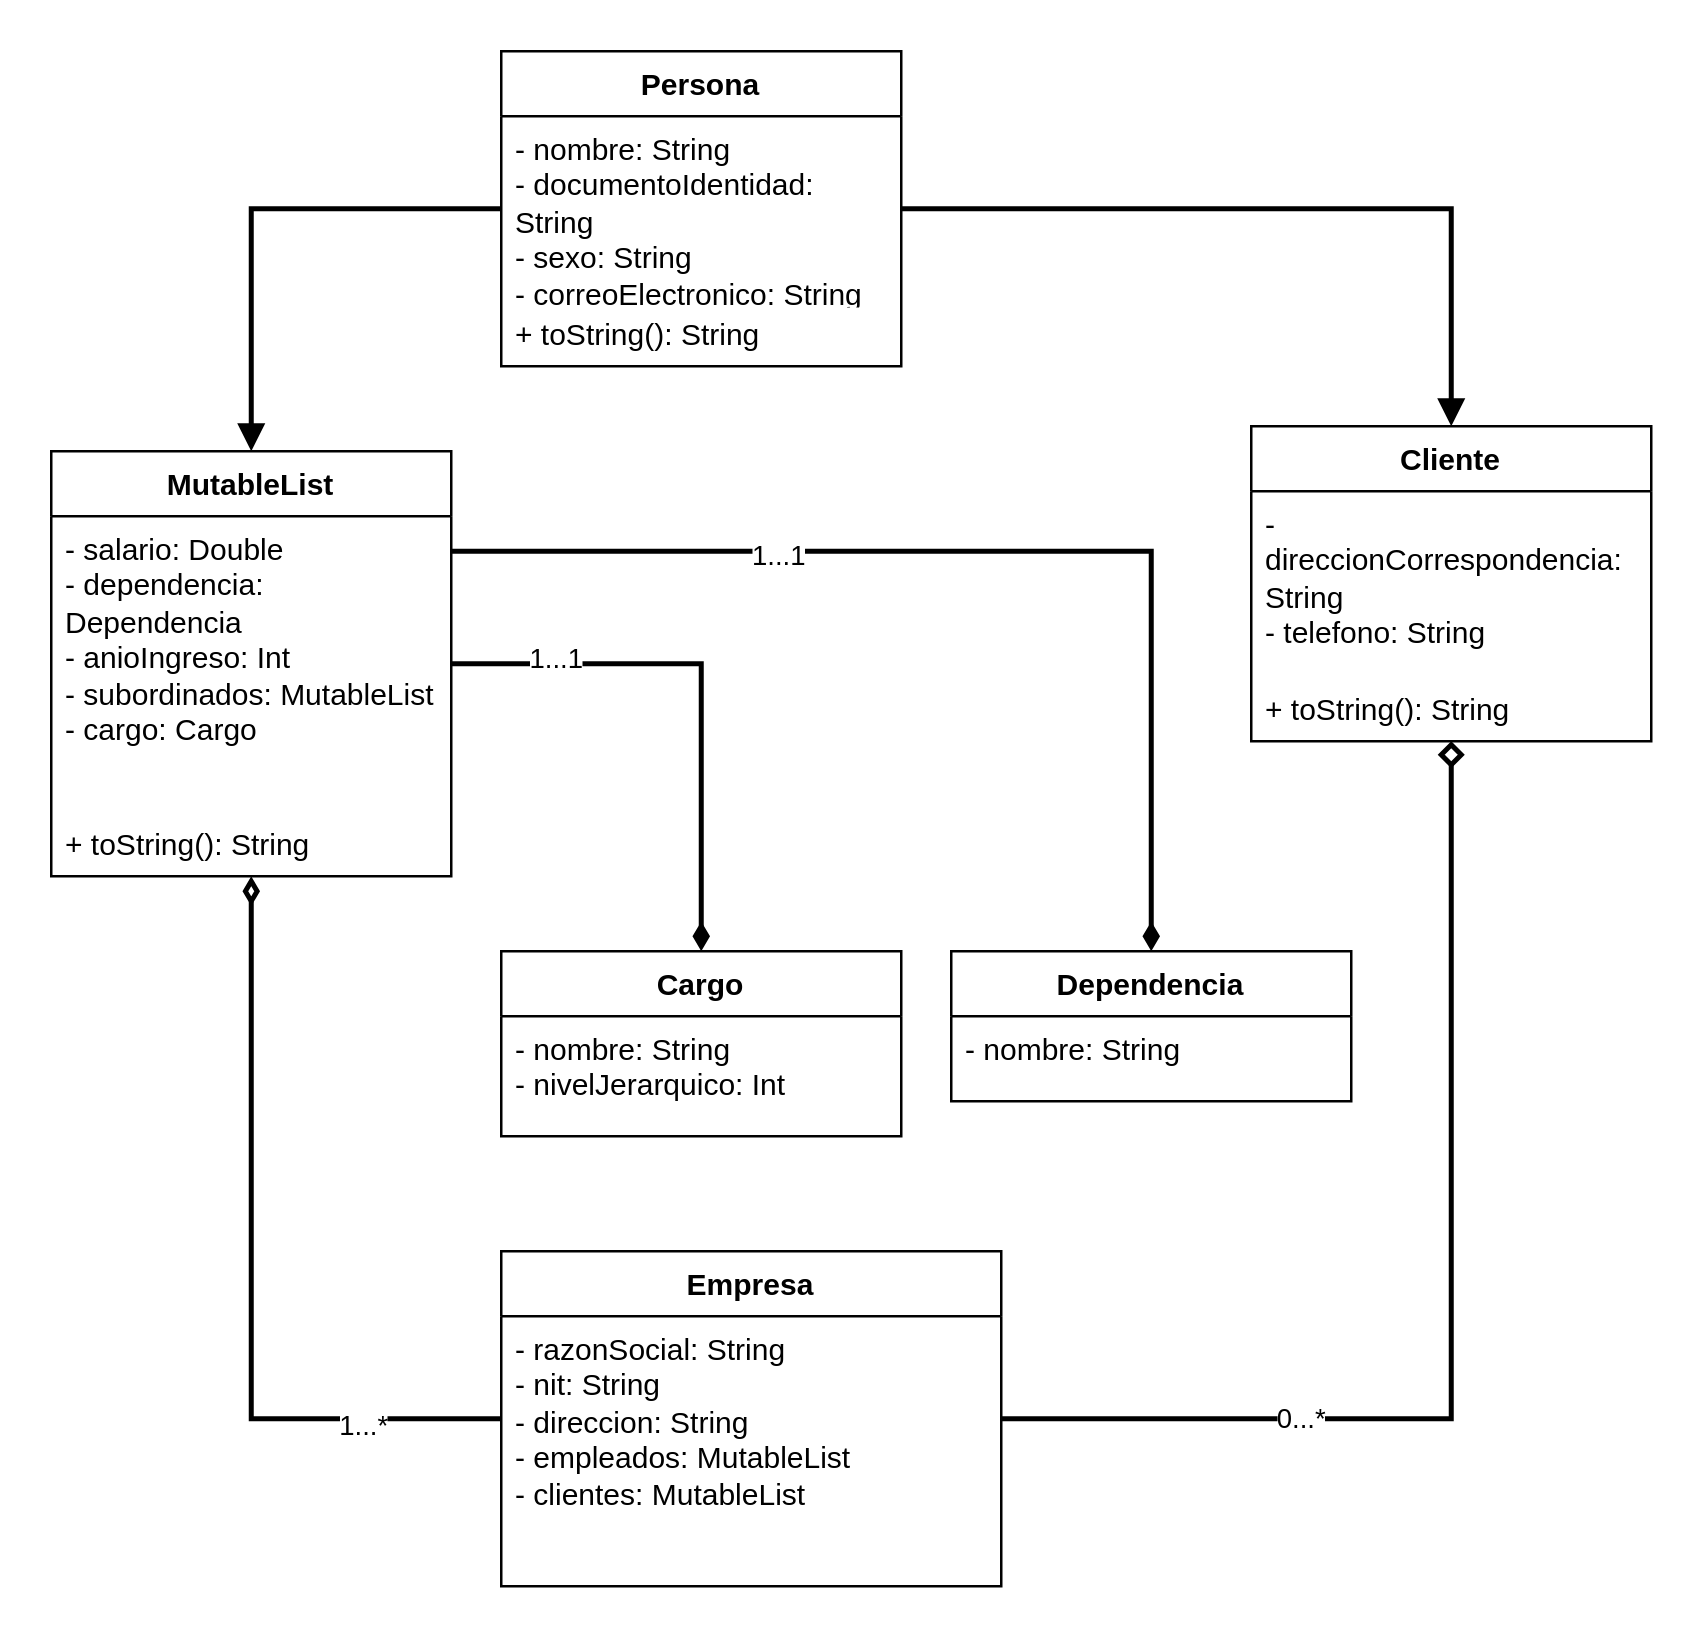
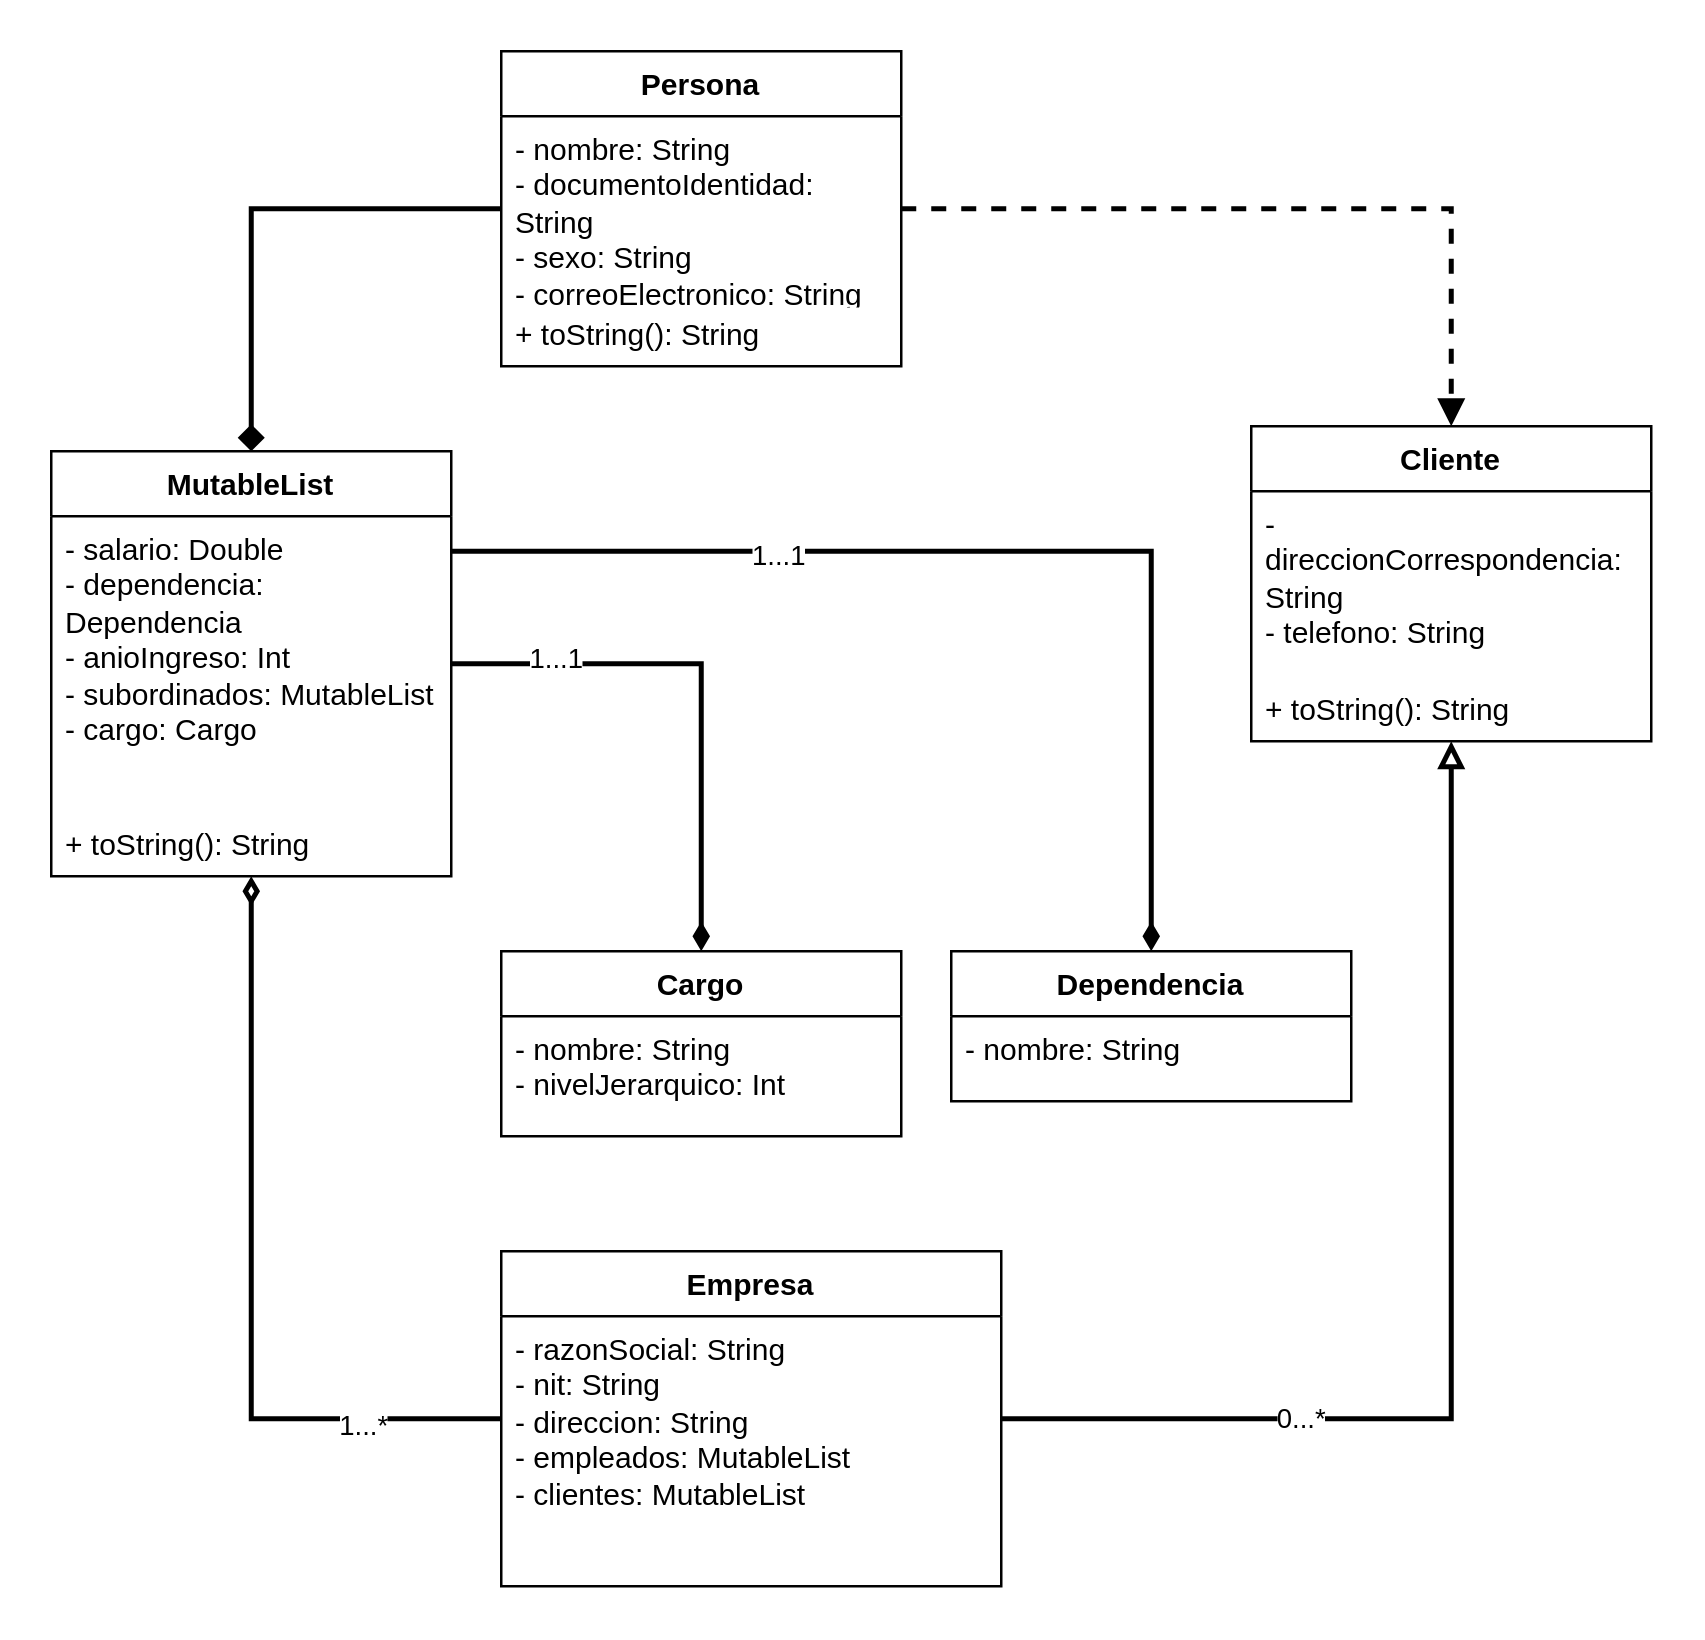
(923, 209) -> (923, 209)
(251, 423) -> (251, 424)
(1451, 765) -> (1451, 769)
